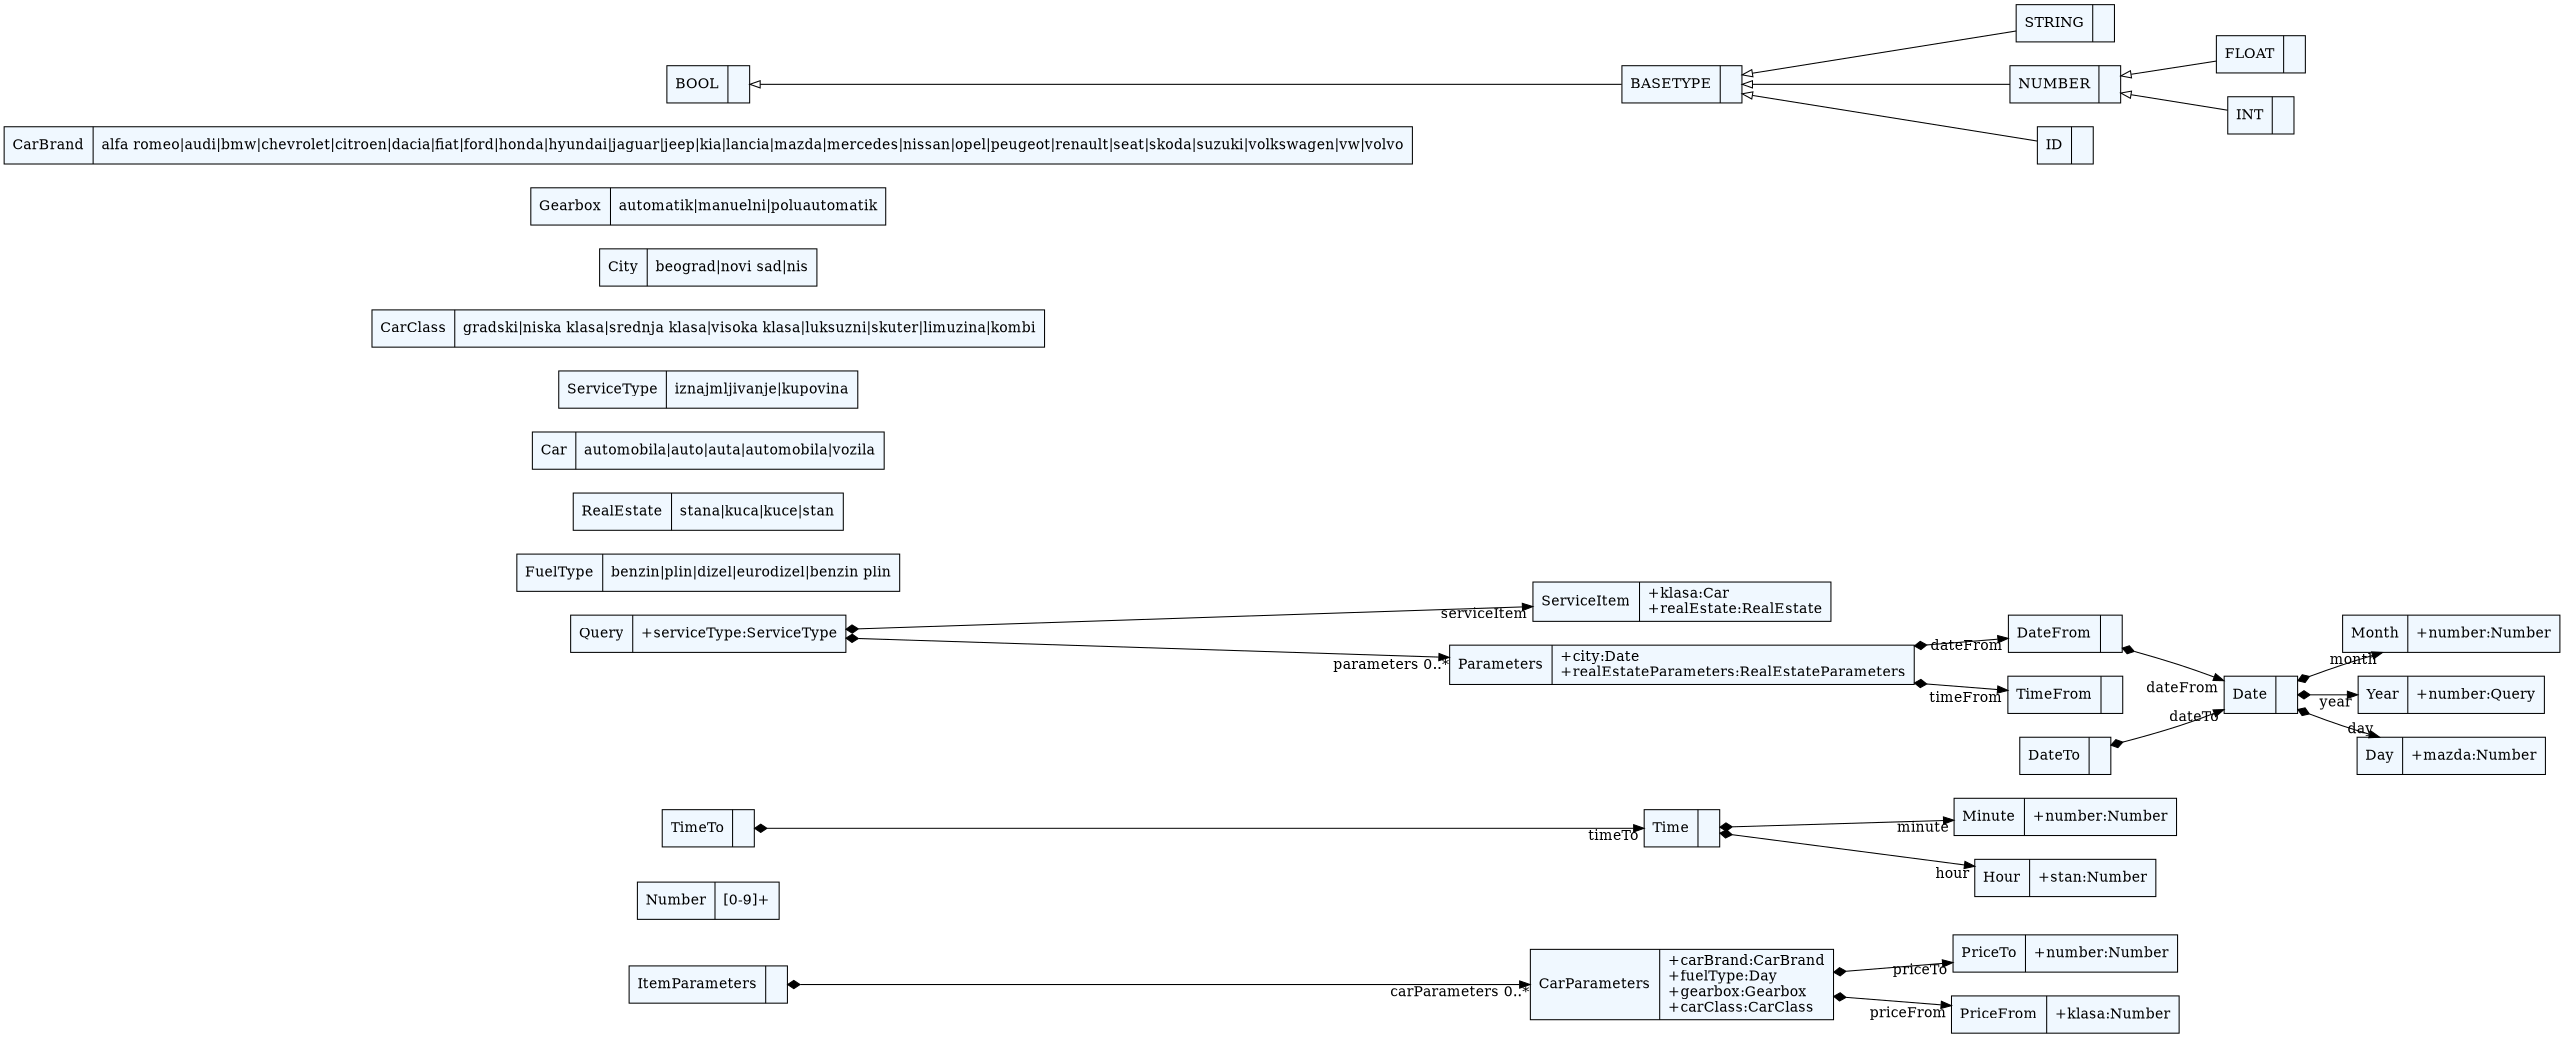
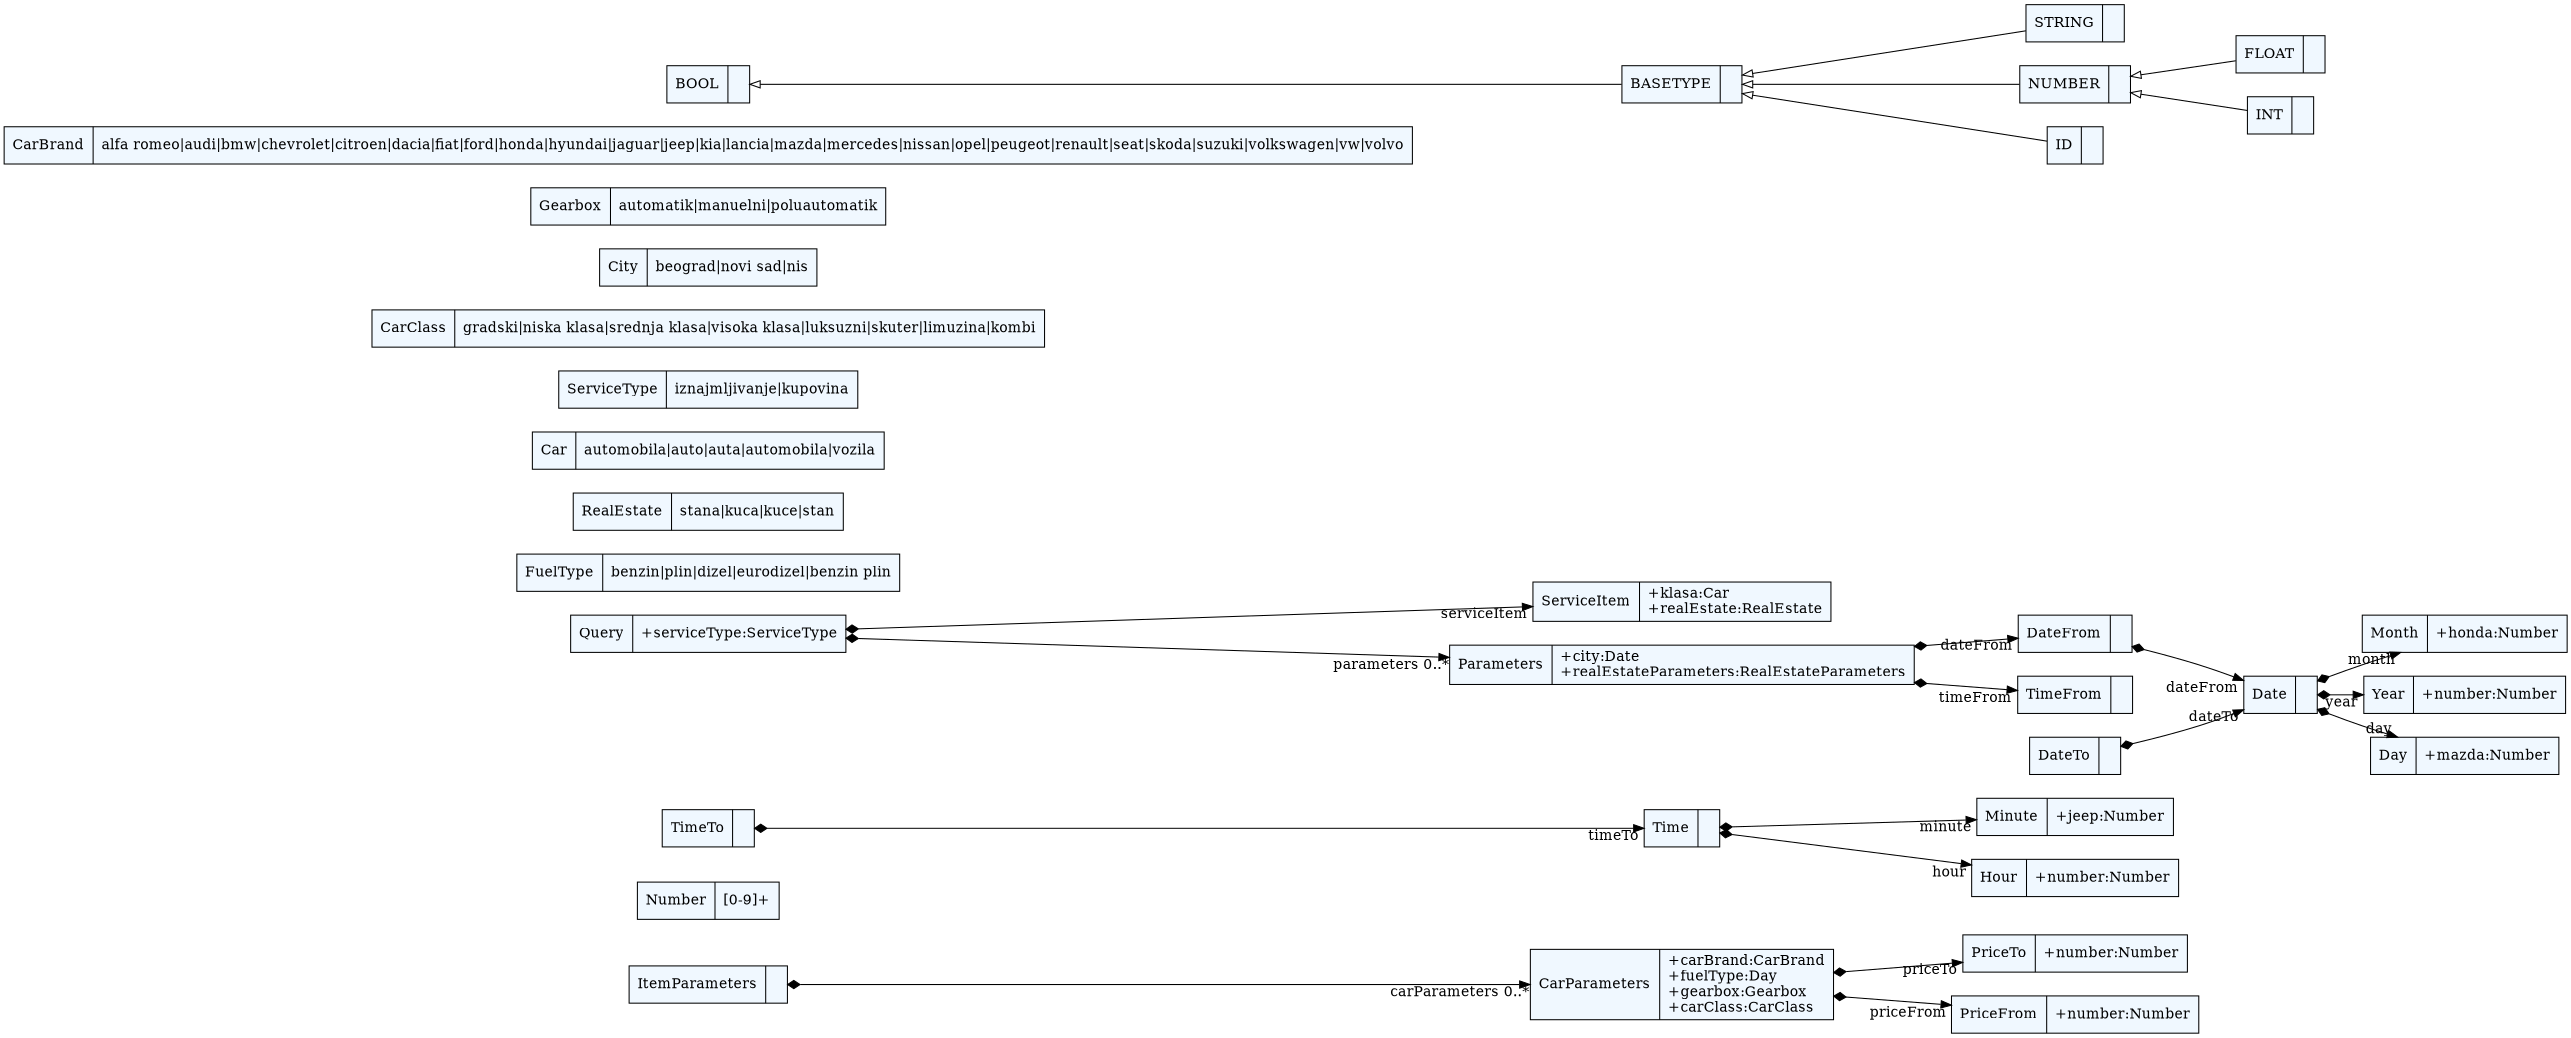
(2484, 633) -> (2497, 633)
(2476, 694) -> (2490, 694)
(2100, 816) -> (2110, 816)
(2093, 877) -> (2103, 877)
(2113, 1014) -> (2123, 1014)
